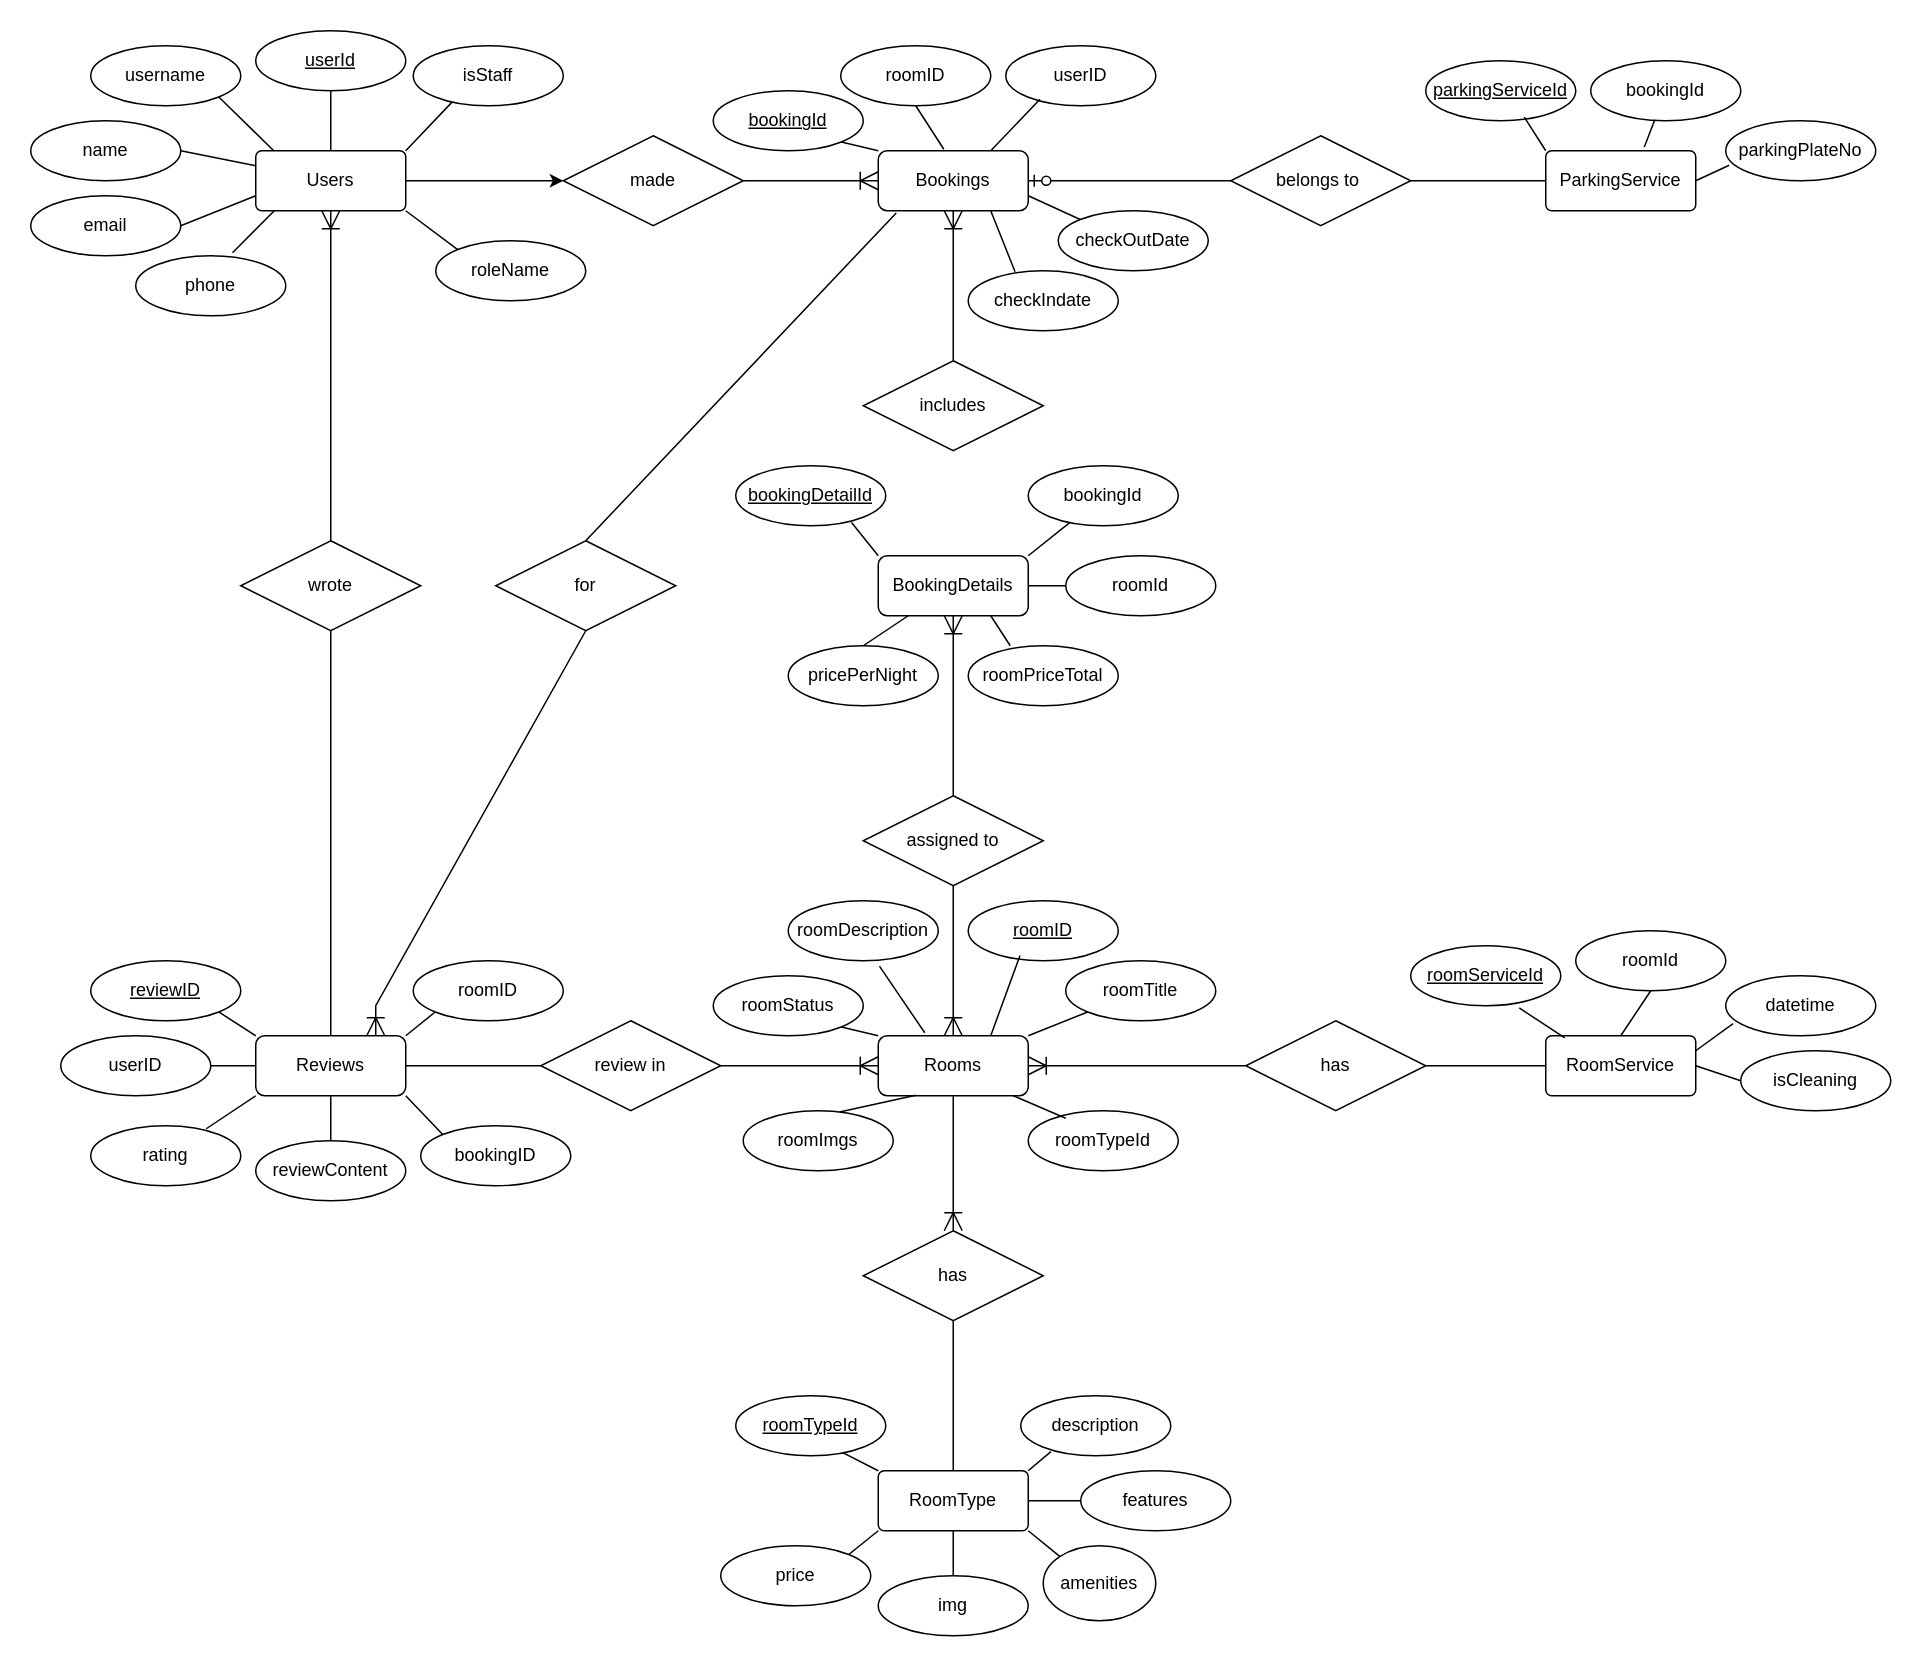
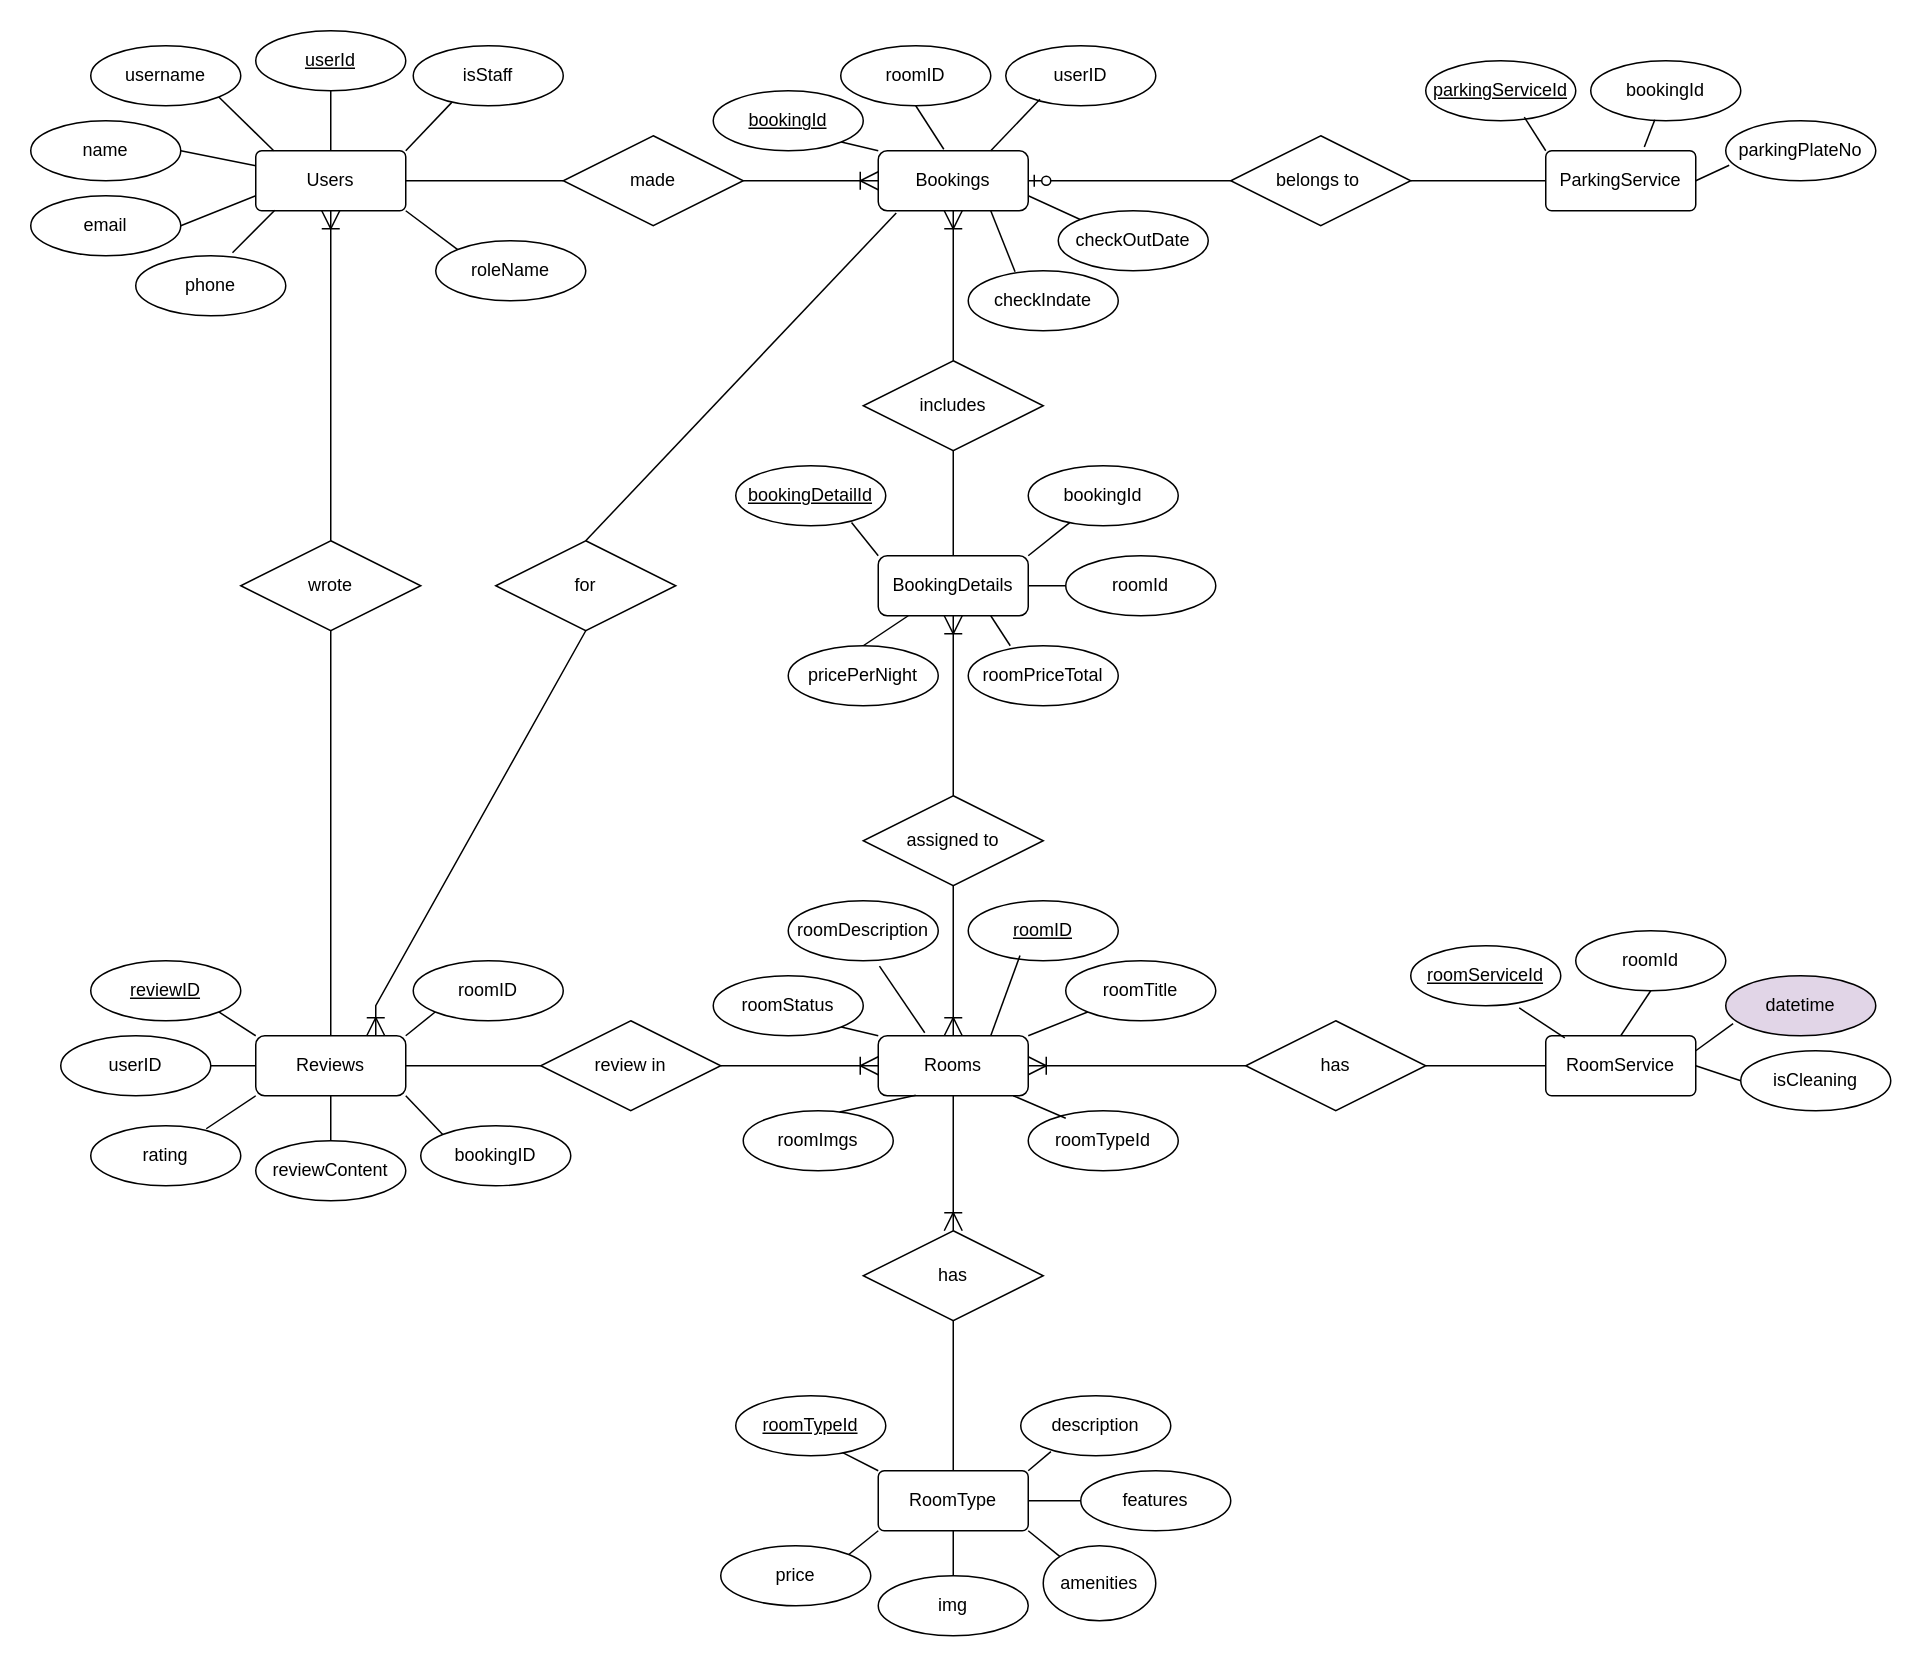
(552, 181) -> (556, 181)
none -> (953, 503)
(1801, 1006) -> (1801, 1006)
